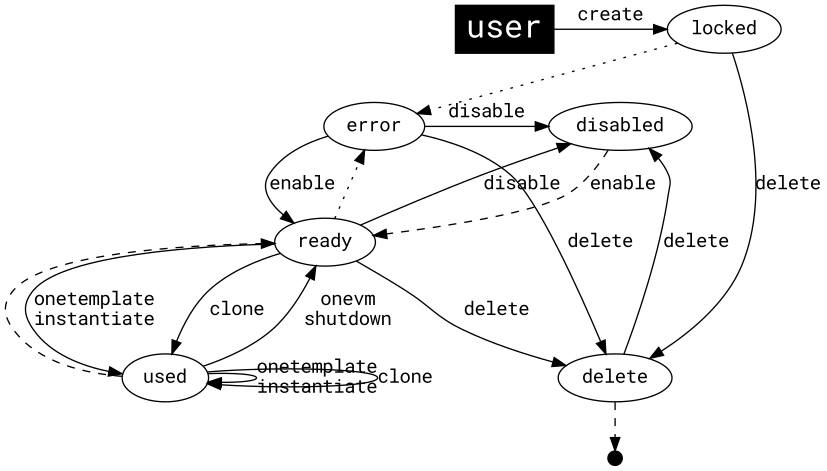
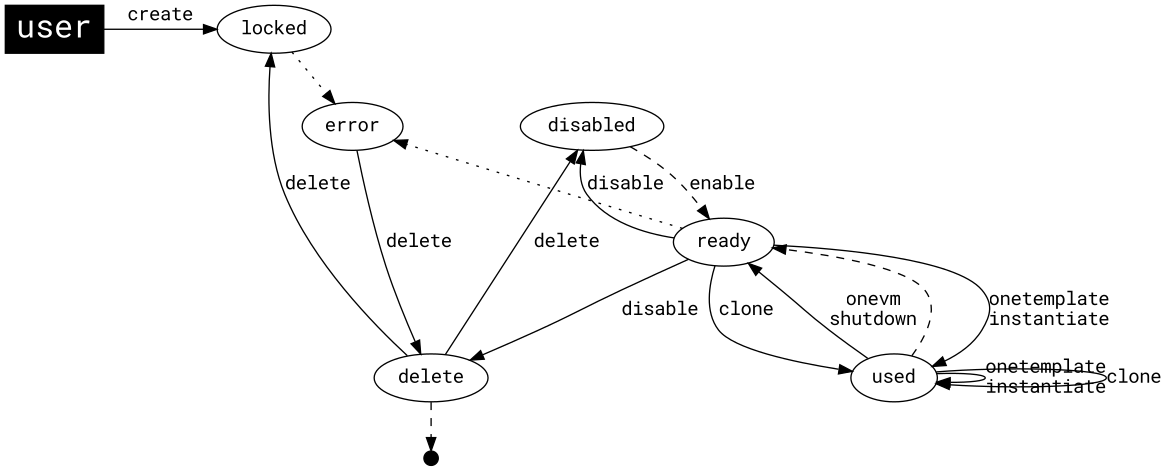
(480, 126) -> none
(277, 165) -> none
(753, 218) -> (301, 228)
(497, 310) -> (660, 310)
